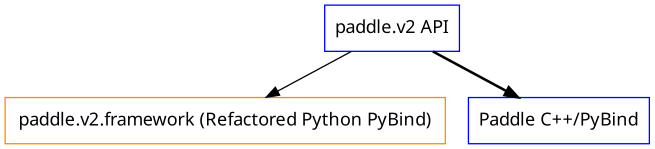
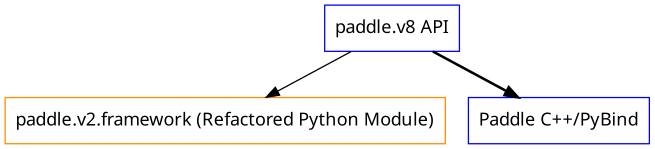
(392, 28) -> (392, 28)
(225, 121) -> (225, 121)
